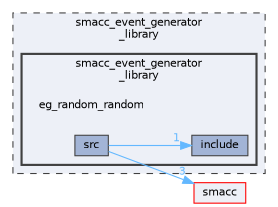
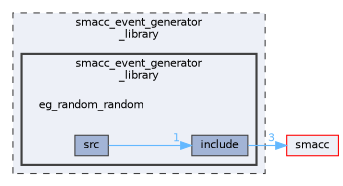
(146, 166) -> (262, 146)
